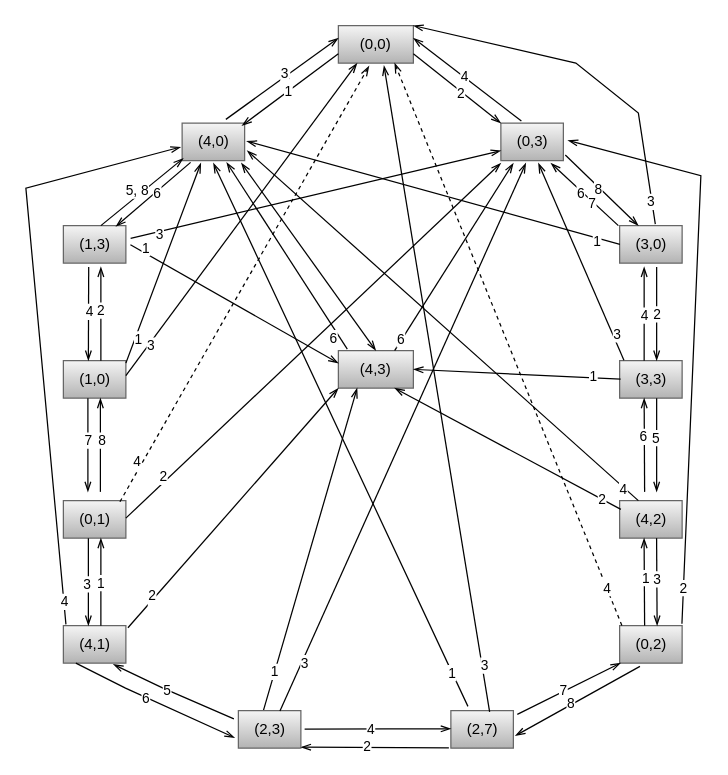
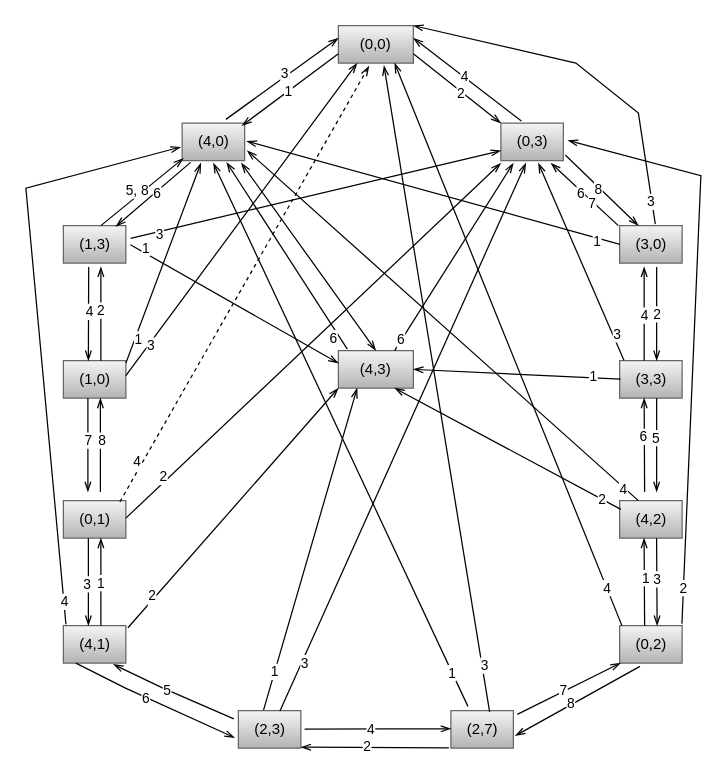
(569, 496) -> (569, 496)
